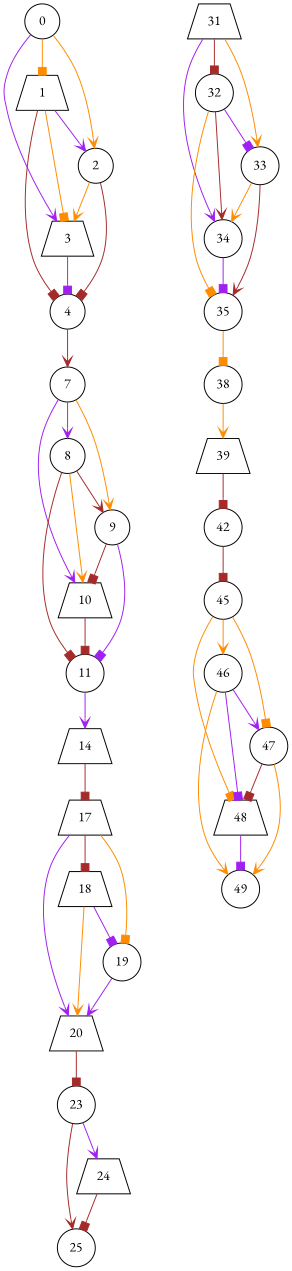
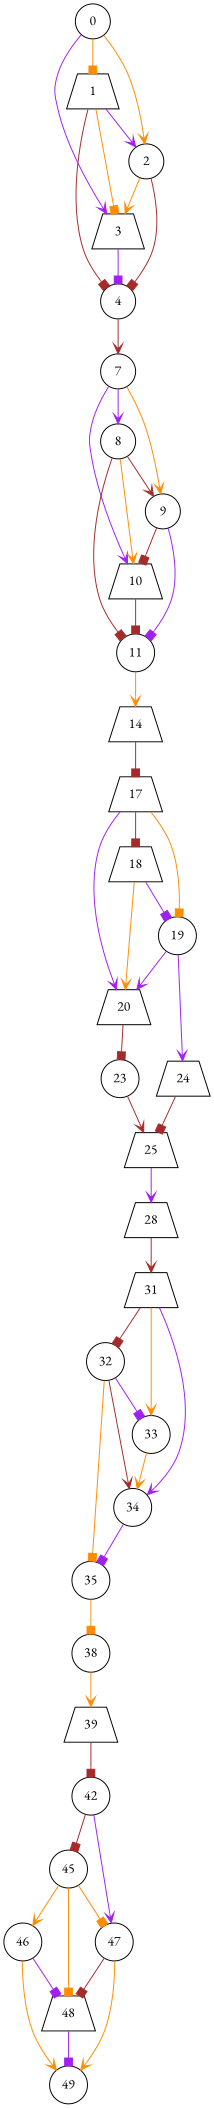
(255, 237) -> none
(85, 705) -> (136, 684)
(243, 706) -> (102, 1864)
(88, 1136) -> (180, 1003)
none -> (151, 1220)
(76, 1248) -> (151, 1150)
